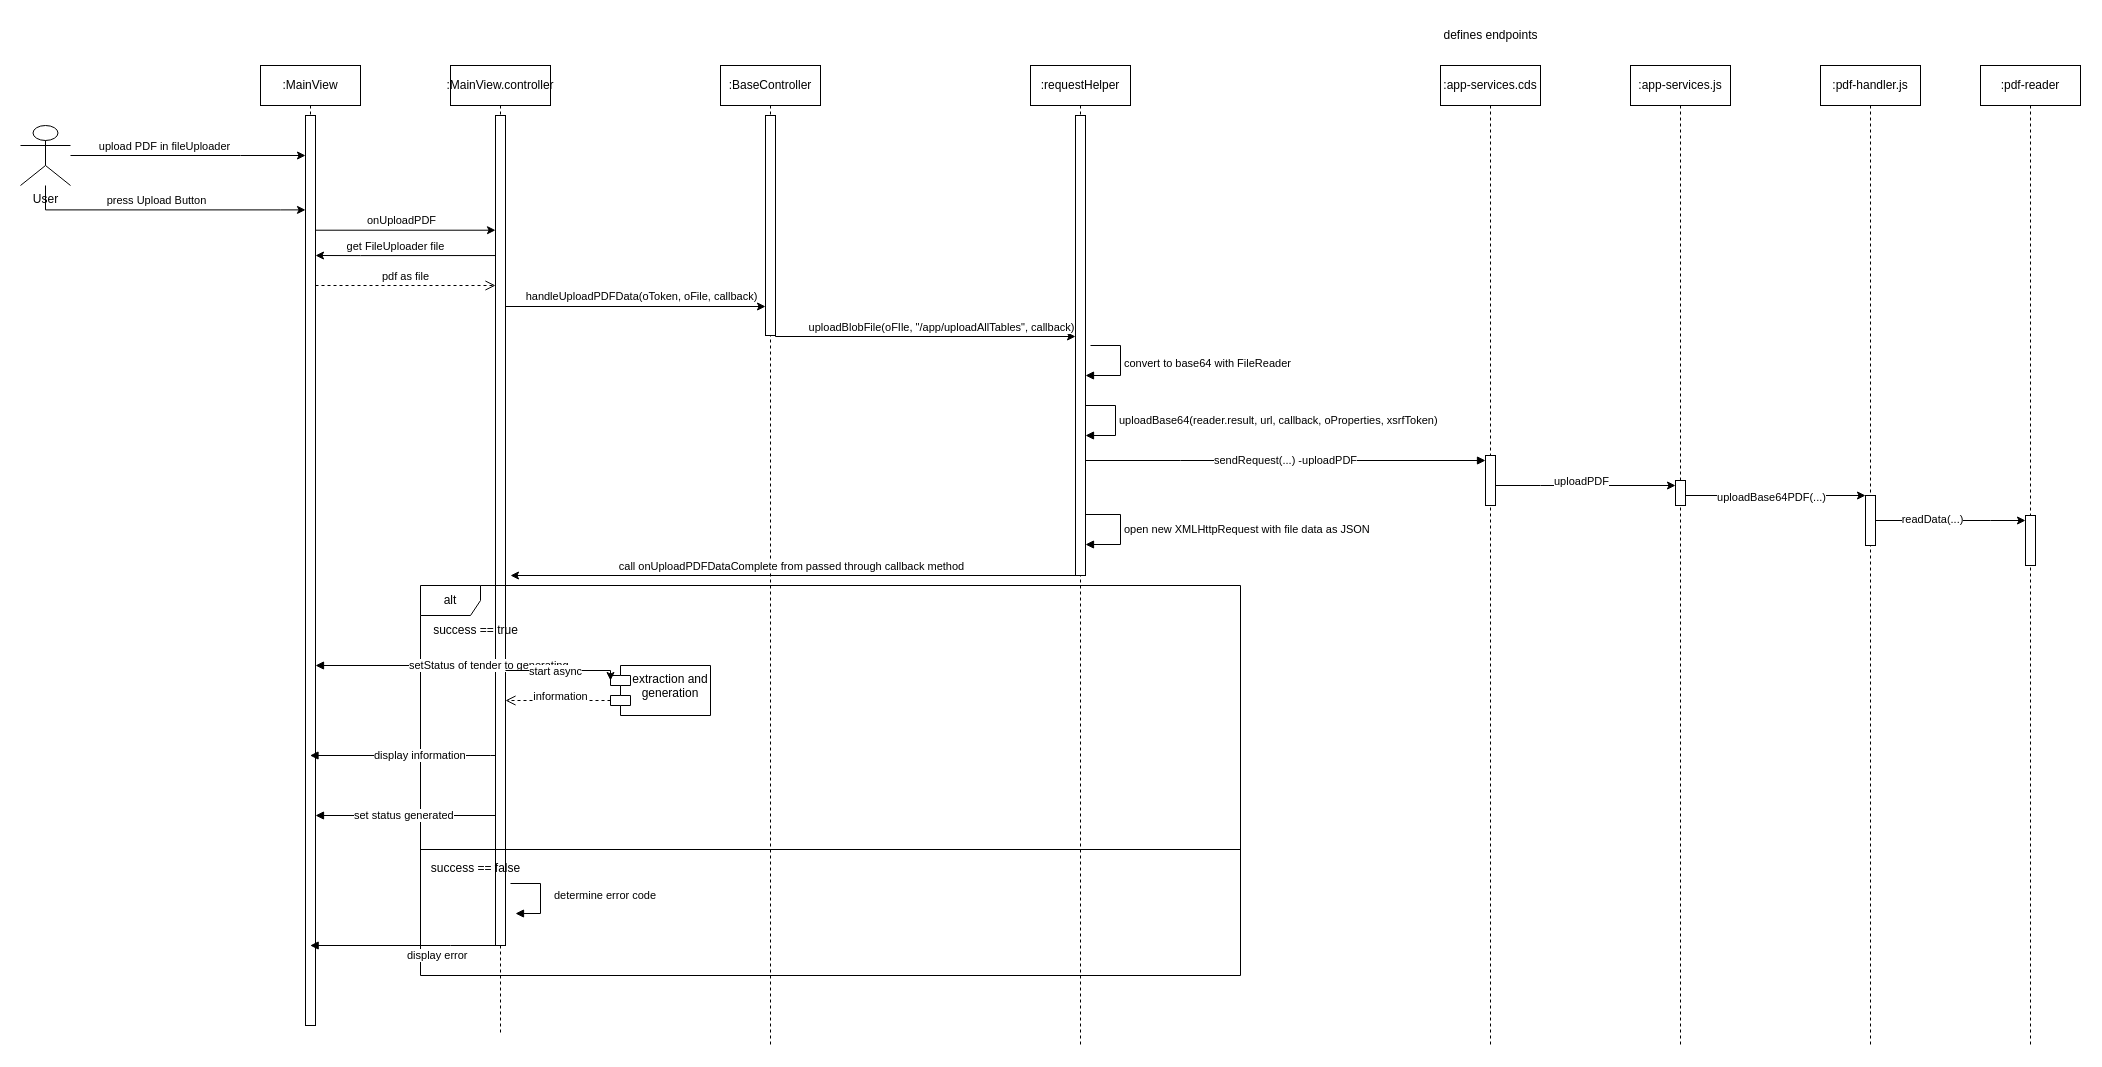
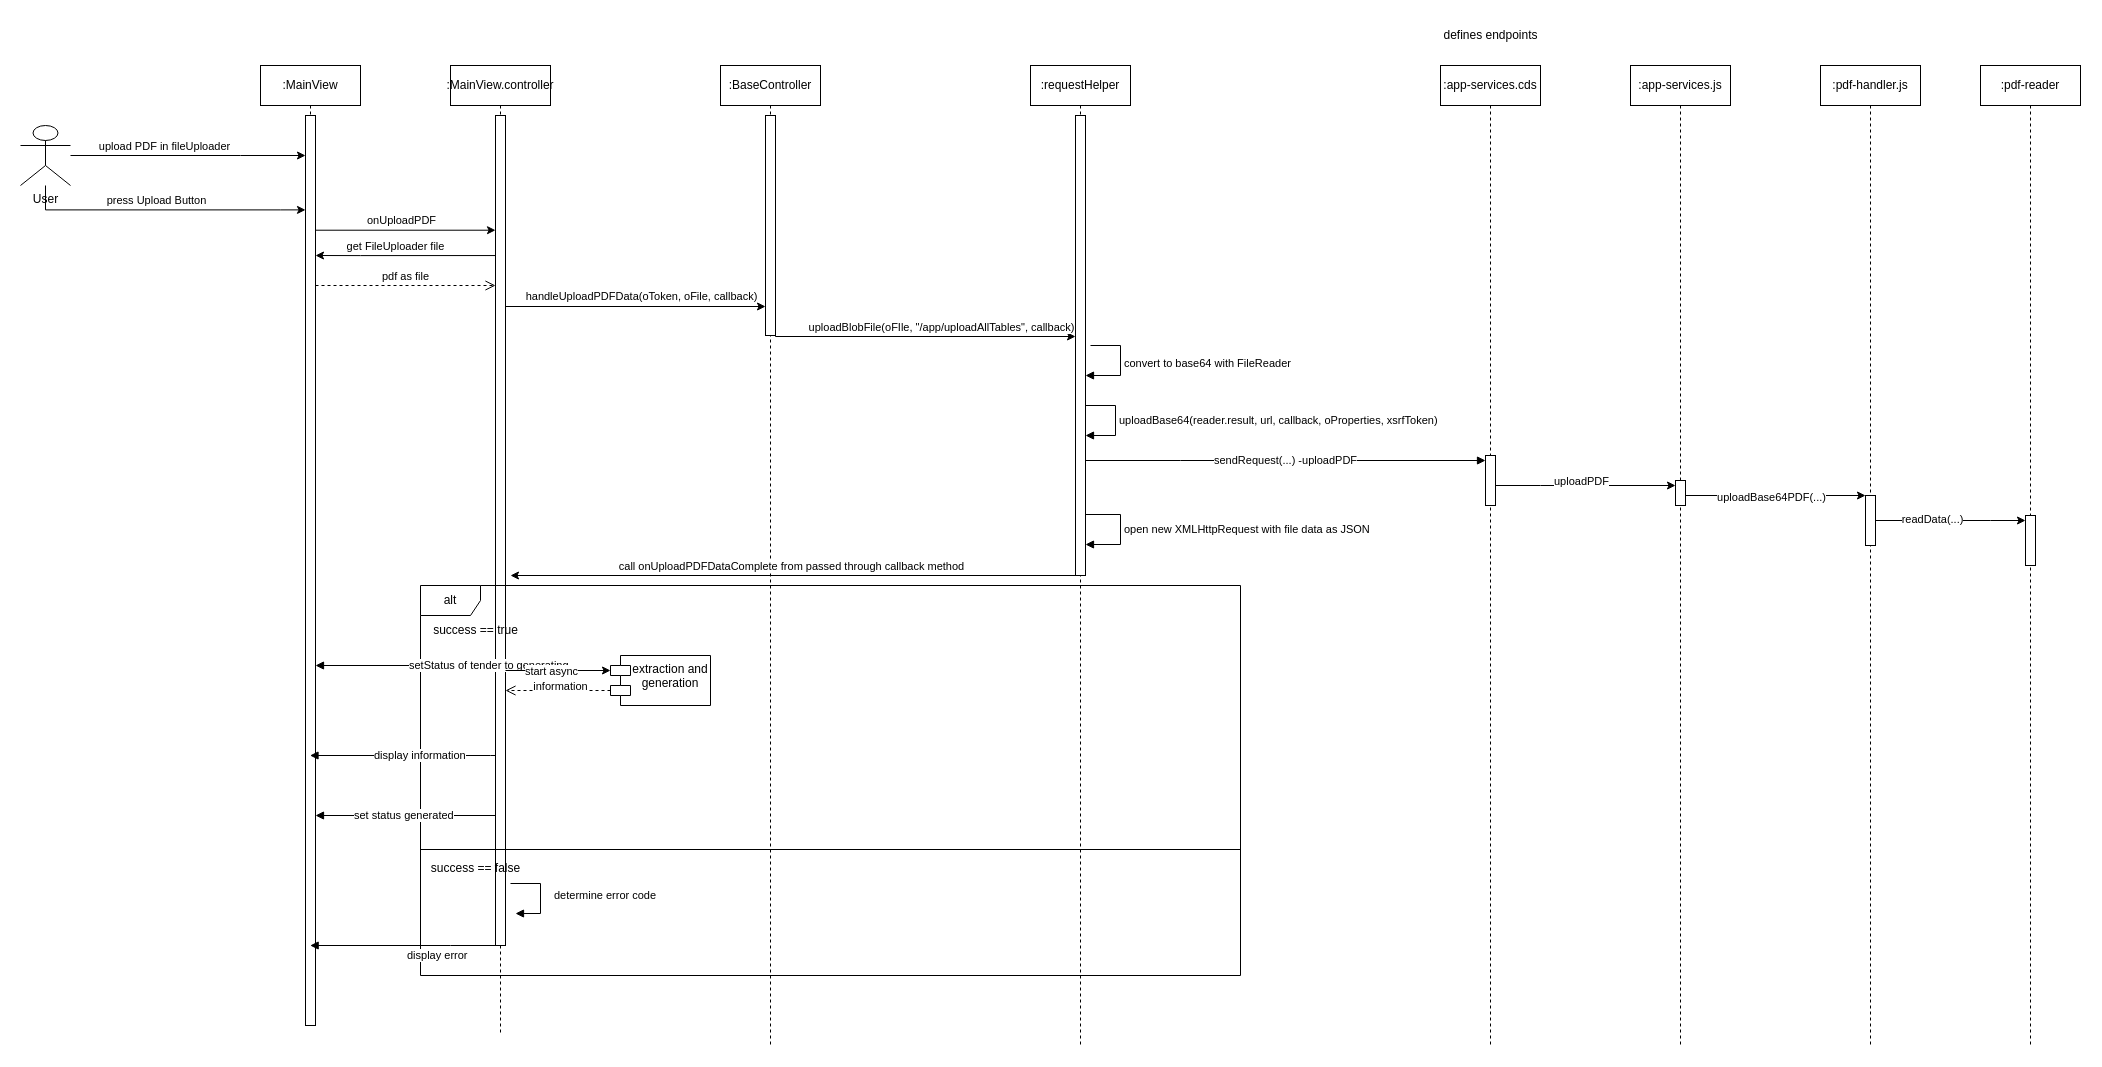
(661, 691) -> (661, 681)
